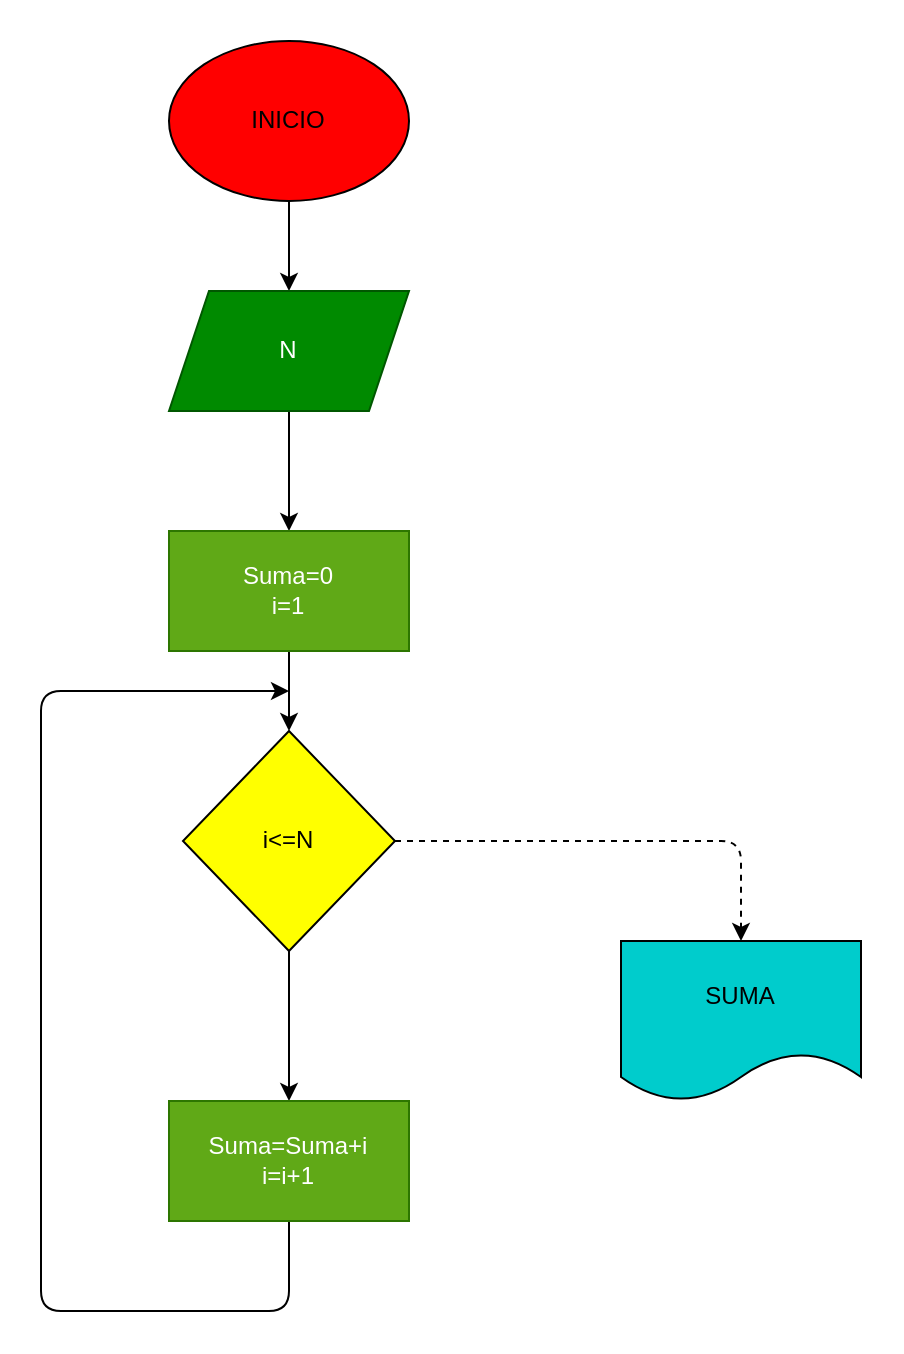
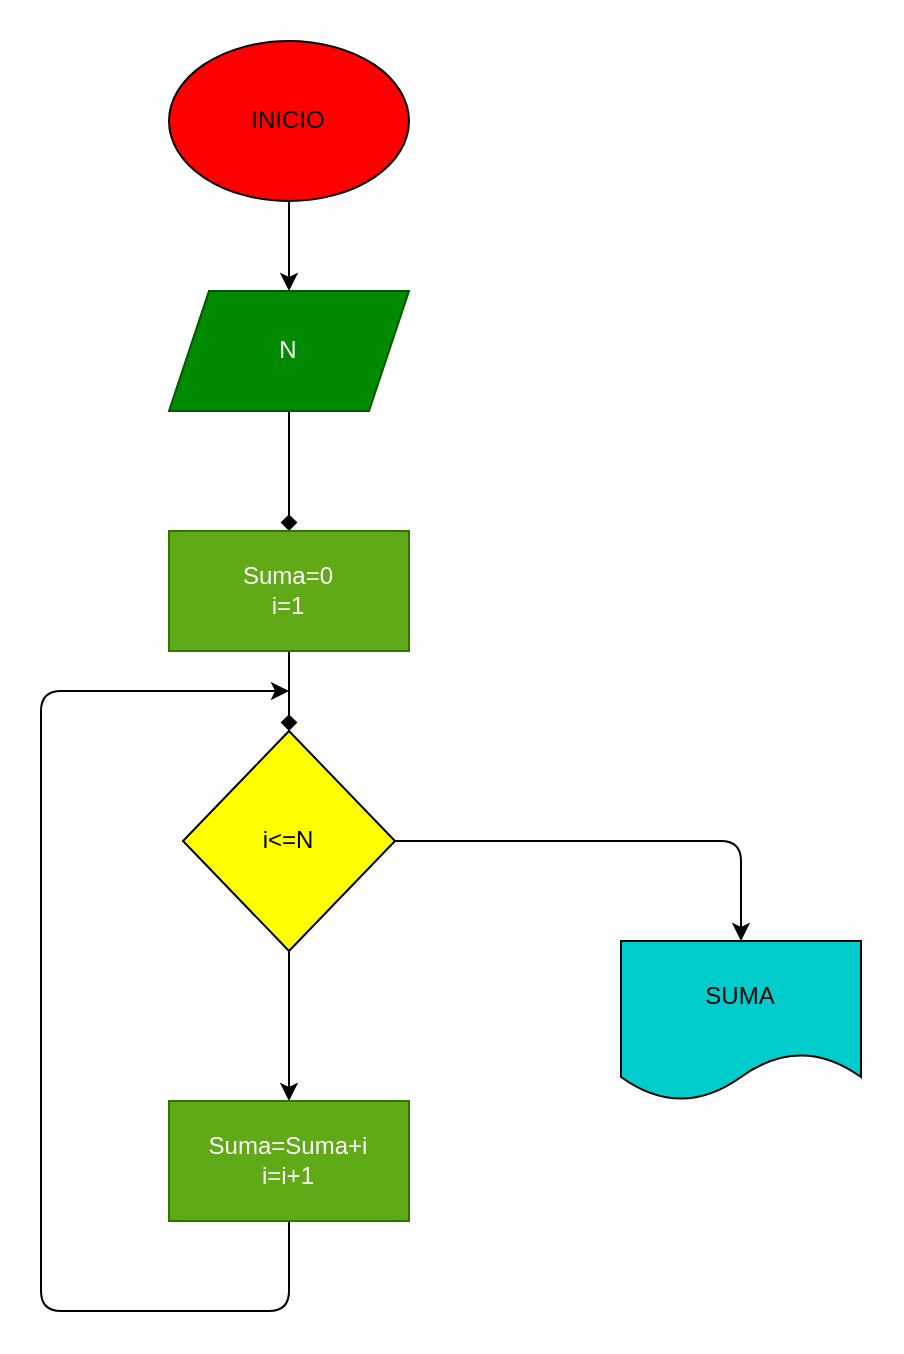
(289, 516) -> (289, 515)
(289, 716) -> (289, 715)
(604, 841) -> (604, 841)
